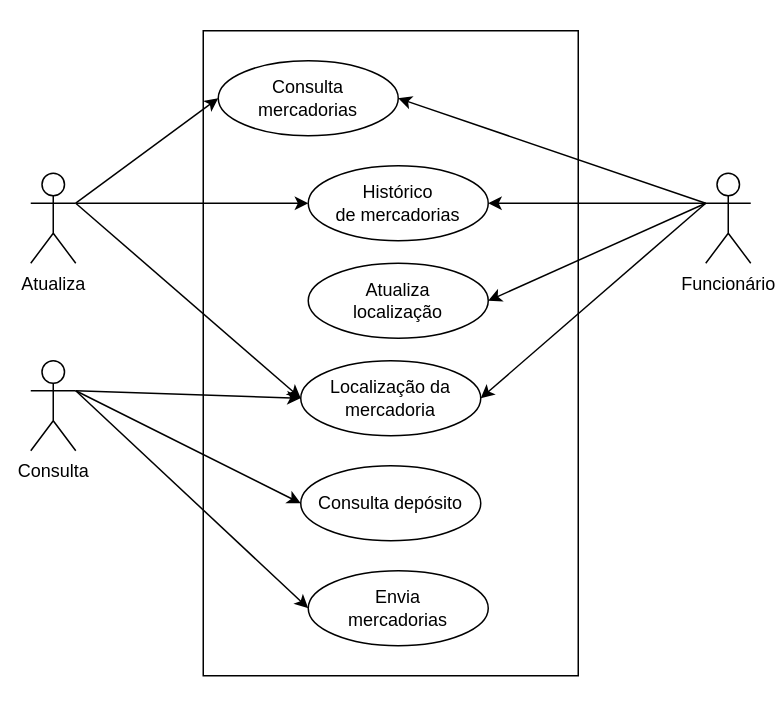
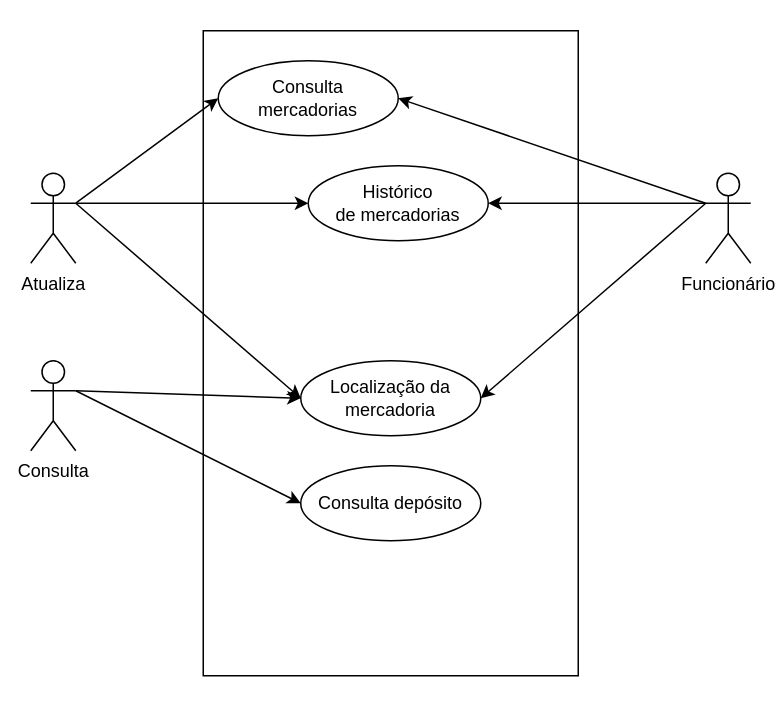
(596, 252) -> none
(398, 301) -> none
(191, 498) -> none
(398, 608) -> none
